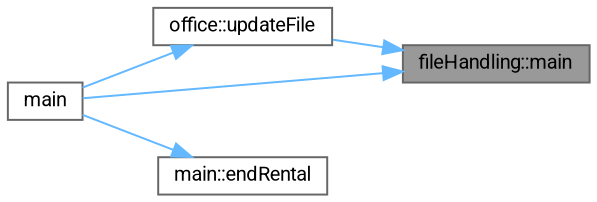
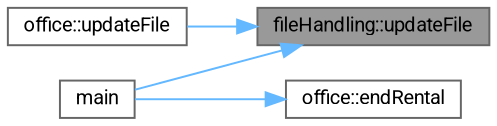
(496, 64) -> (373, 27)
(128, 70) -> none
(243, 176) -> (373, 99)
